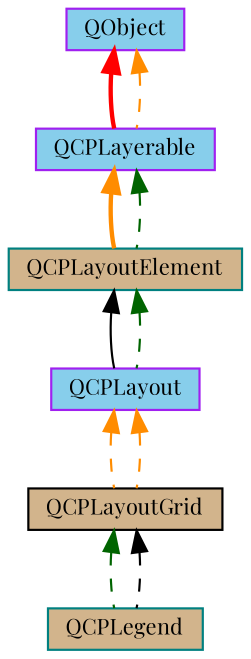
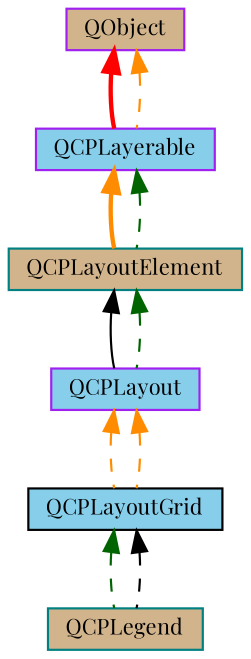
(125, 29) -> (125, 29)
(125, 509) -> (125, 509)
